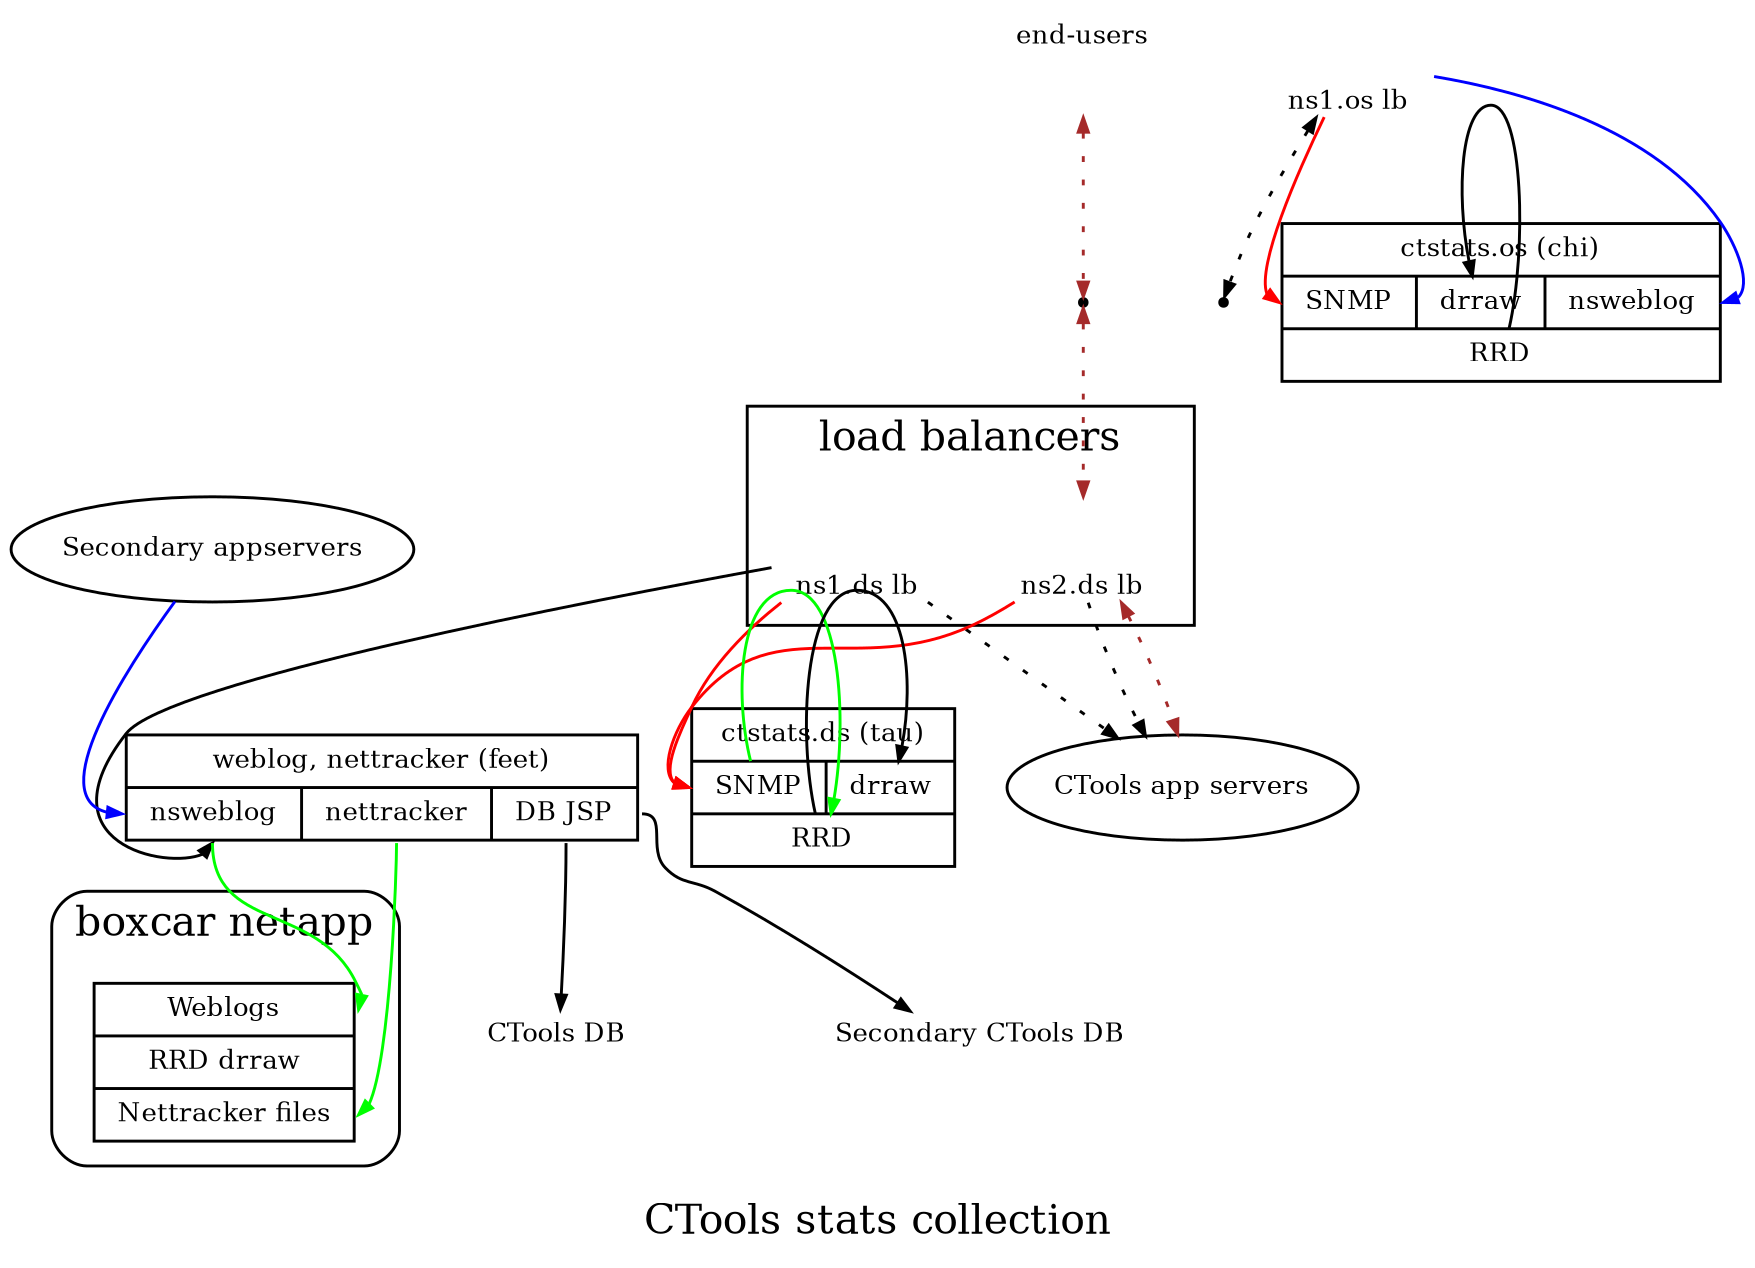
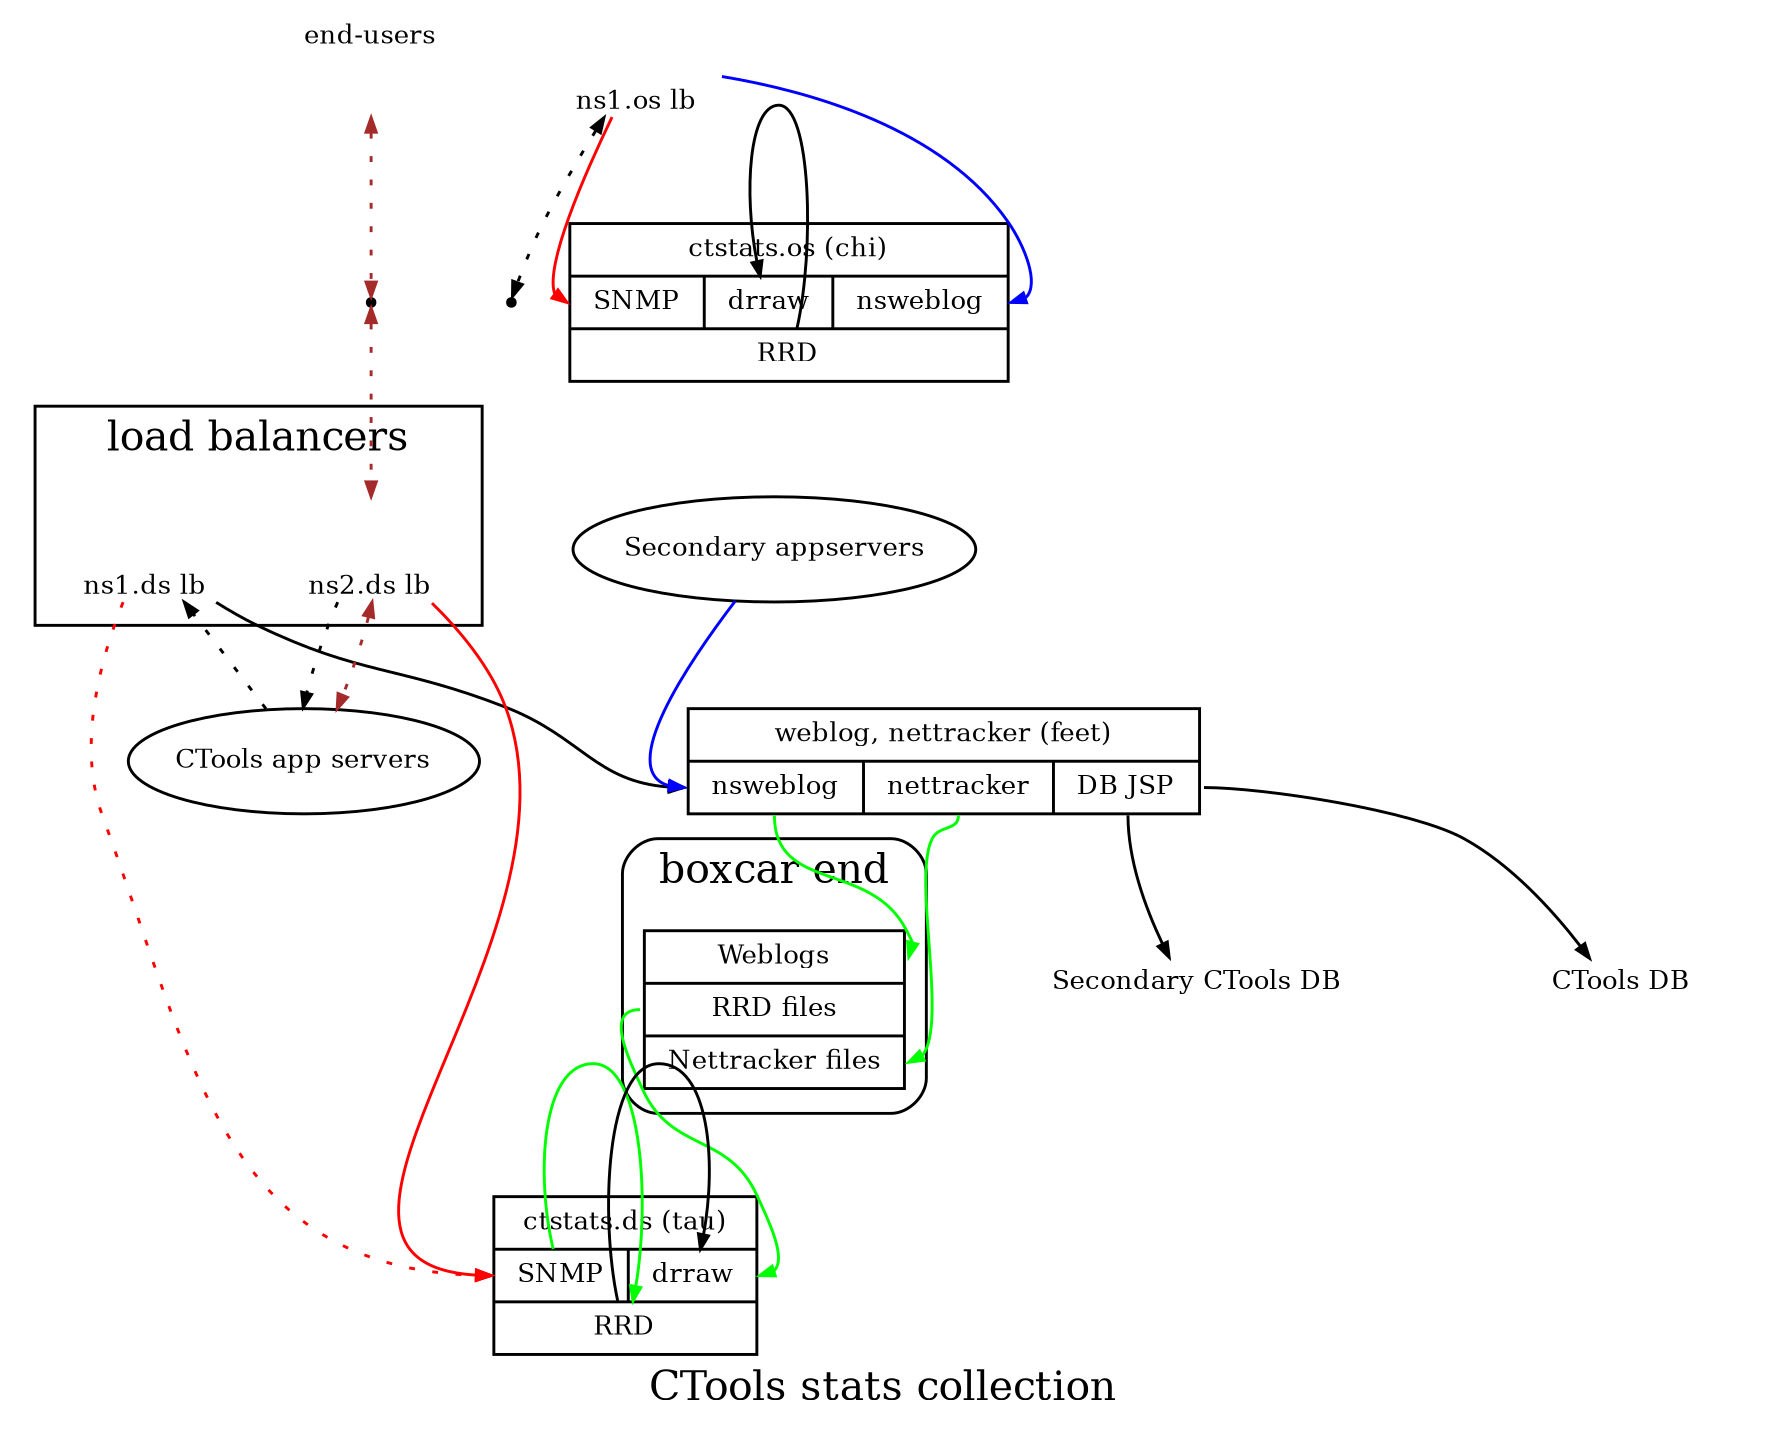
(1017, 666) -> (230, 661)
(706, 682) -> (173, 1015)
(226, 925) -> (774, 872)
(224, 1061) -> (774, 1008)
none -> (686, 1135)
